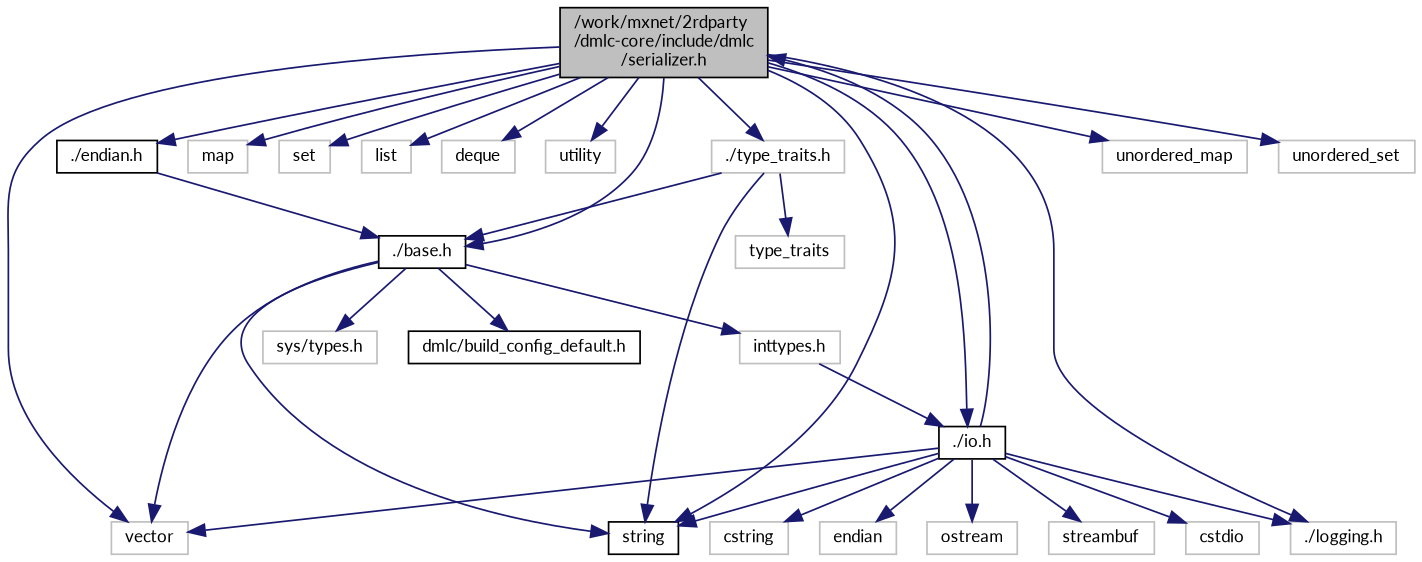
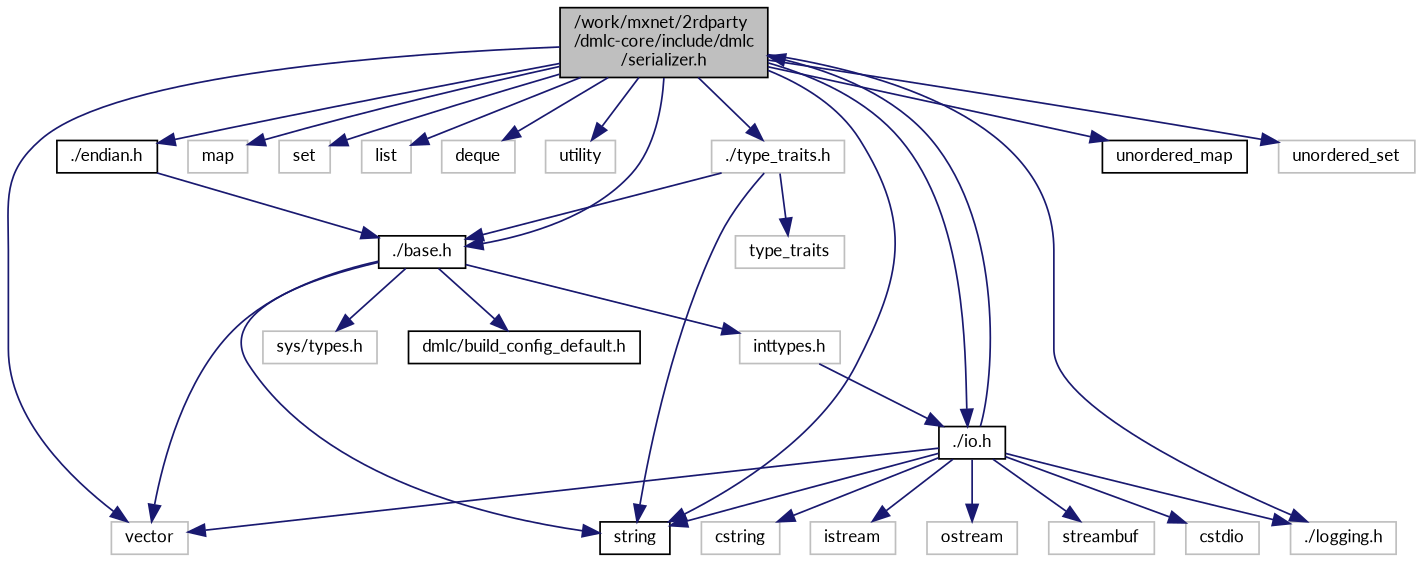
(1175, 157) -> (1175, 157)
(858, 538) -> (853, 538)
